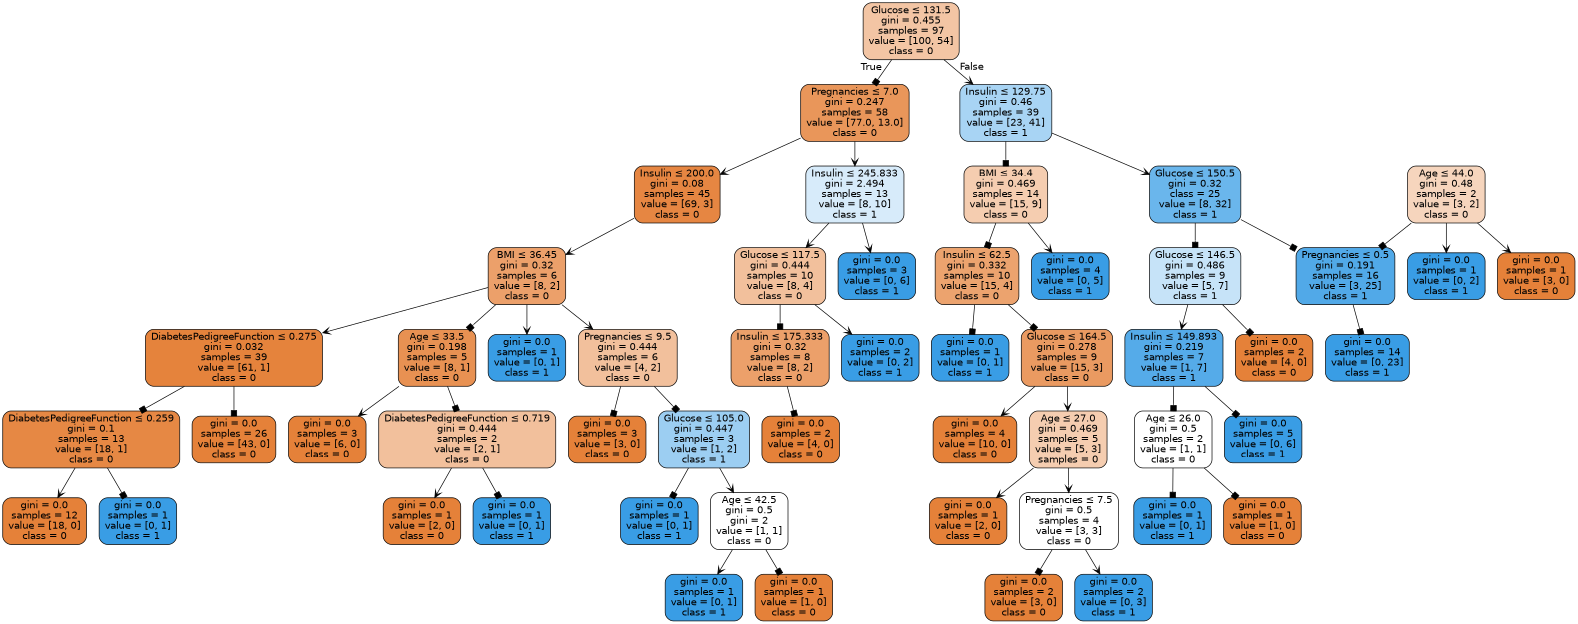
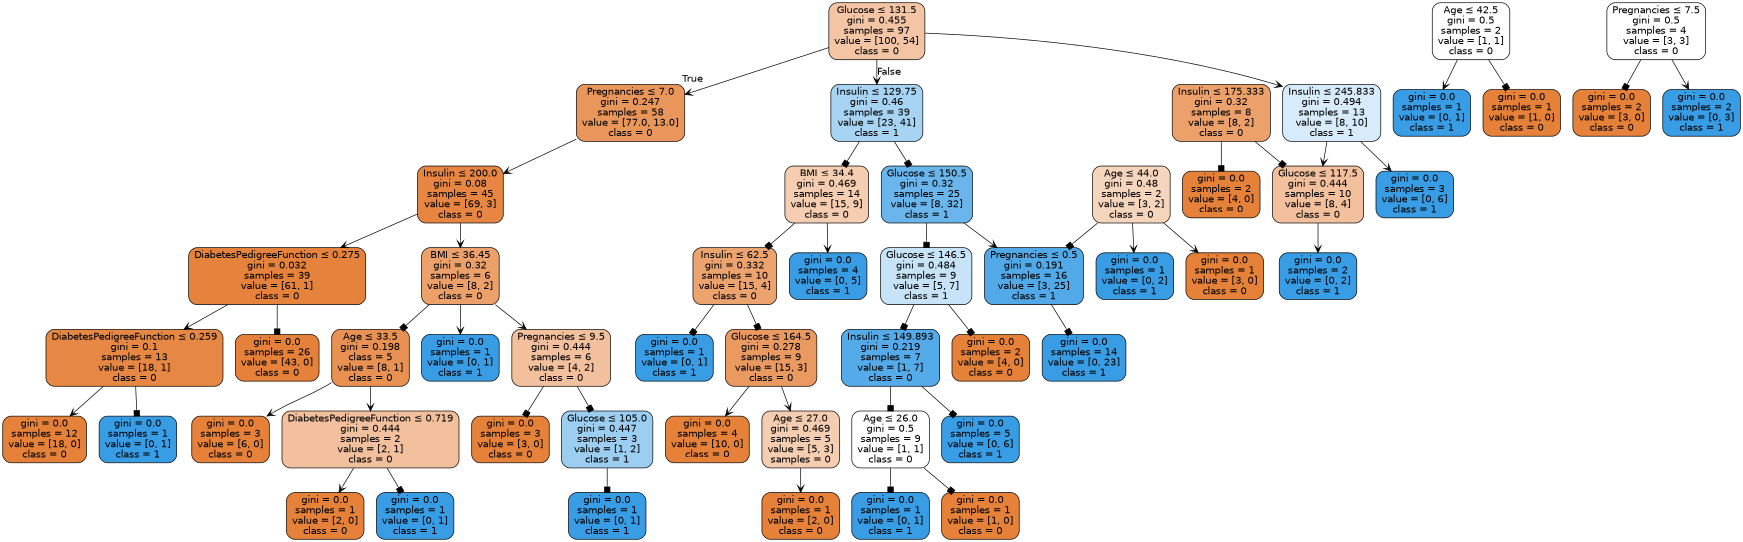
(885, 69) -> (760, 70)
(855, 150) -> (1102, 49)
(1098, 152) -> (900, 151)
(855, 184) -> (1332, 102)
(1195, 194) -> (927, 194)
(1265, 233) -> (978, 233)
(1195, 266) -> (926, 266)
(409, 309) -> (382, 229)
(780, 313) -> (1267, 151)
(1185, 314) -> (910, 314)
(437, 357) -> (370, 357)
(1174, 378) -> (891, 378)
(451, 395) -> (370, 395)
(166, 397) -> (209, 315)
(1173, 439) -> (891, 439)
(725, 477) -> none
(1069, 477) -> none
(749, 521) -> (1471, 31)
